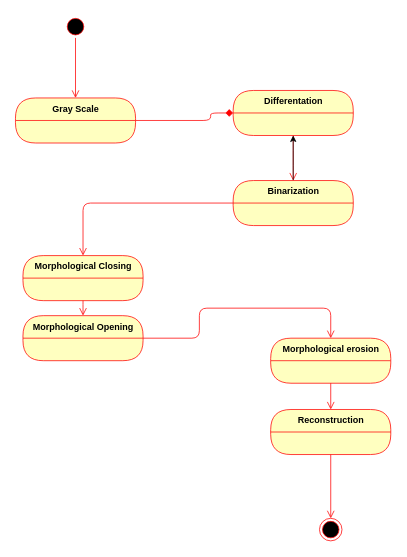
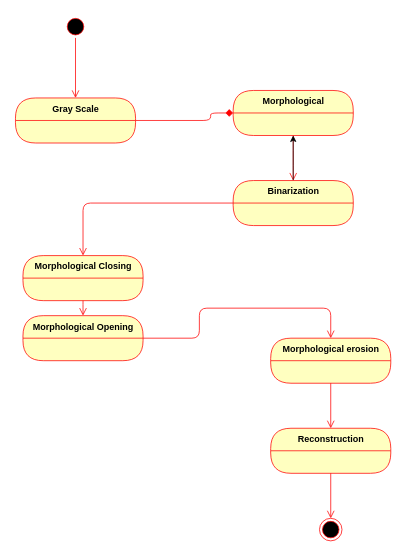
(293, 102) -> (293, 102)
(330, 432) -> (330, 450)
